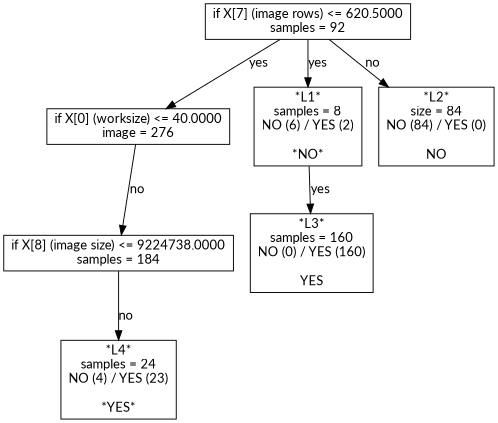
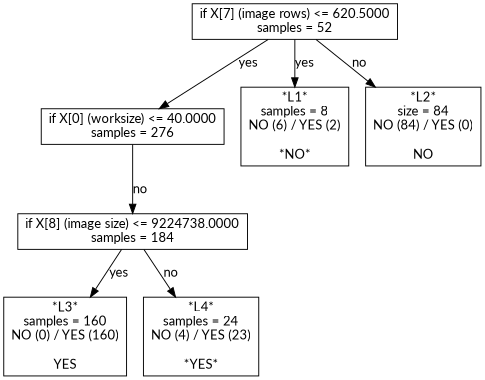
(308, 22) -> (295, 22)
(138, 127) -> (133, 127)
(310, 185) -> (109, 269)
